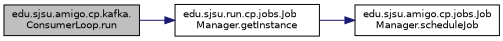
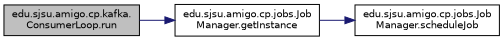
(247, 20) -> (247, 20)
